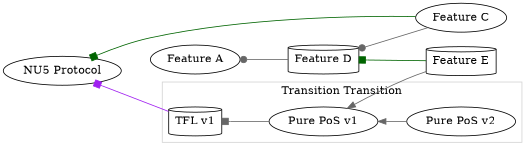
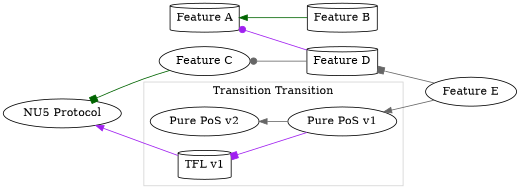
none -> (342, 18)
(397, 37) -> (282, 61)
(195, 60) -> (205, 18)
(268, 60) -> (276, 40)
(397, 60) -> (410, 77)
(461, 61) -> (471, 92)
(135, 99) -> (139, 141)
(250, 121) -> (273, 143)
(396, 121) -> (278, 121)
